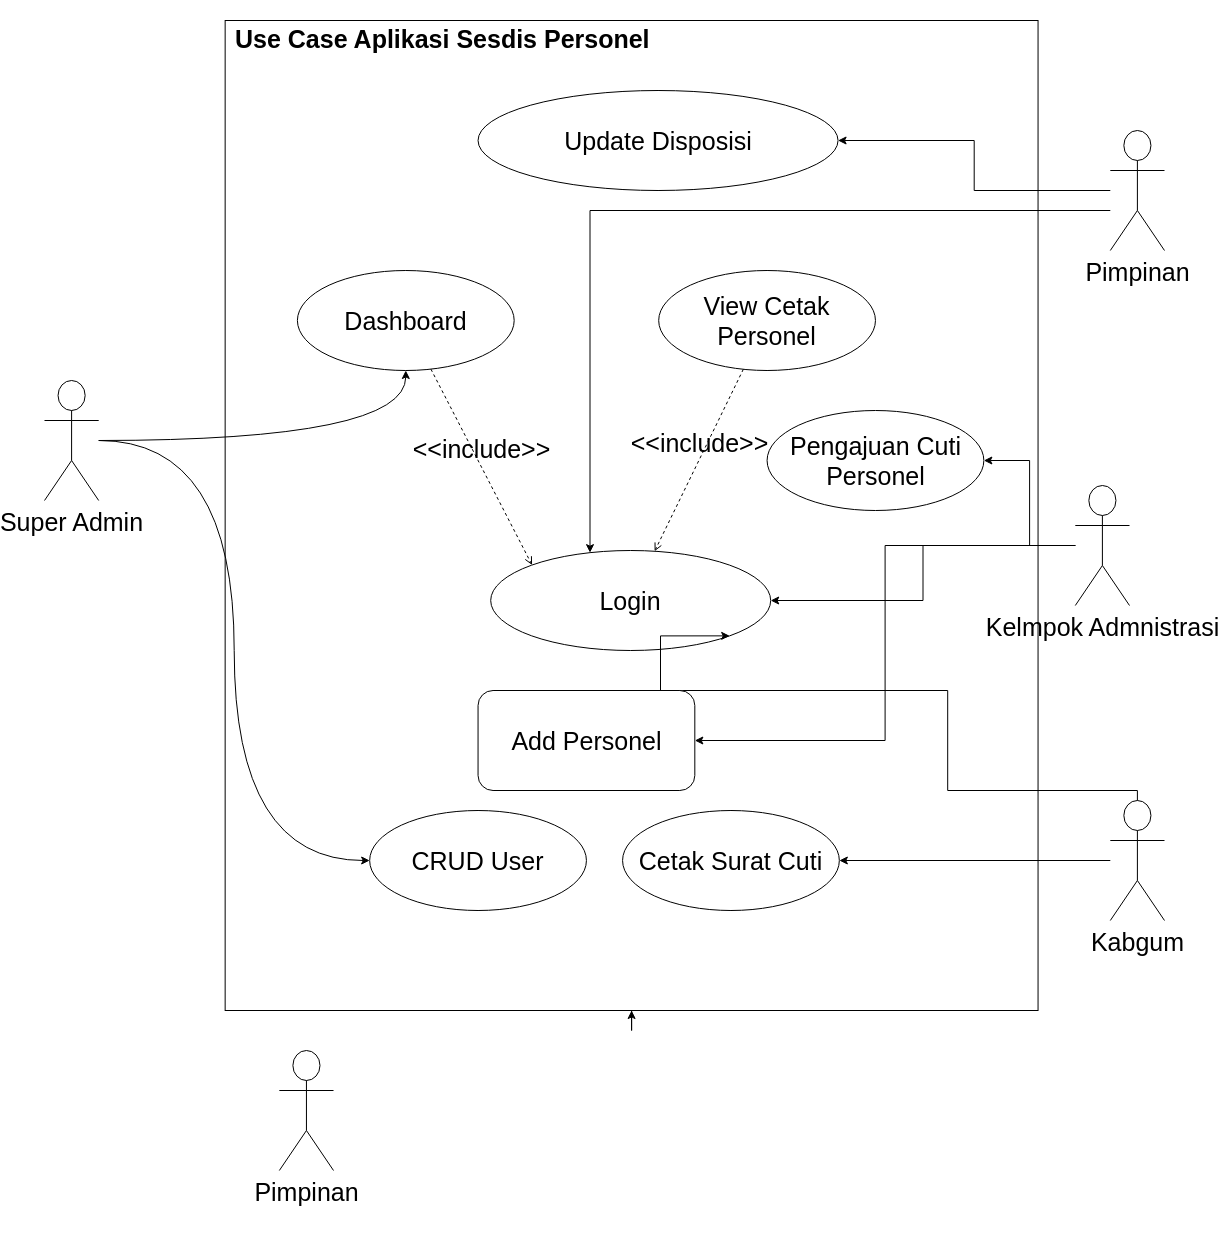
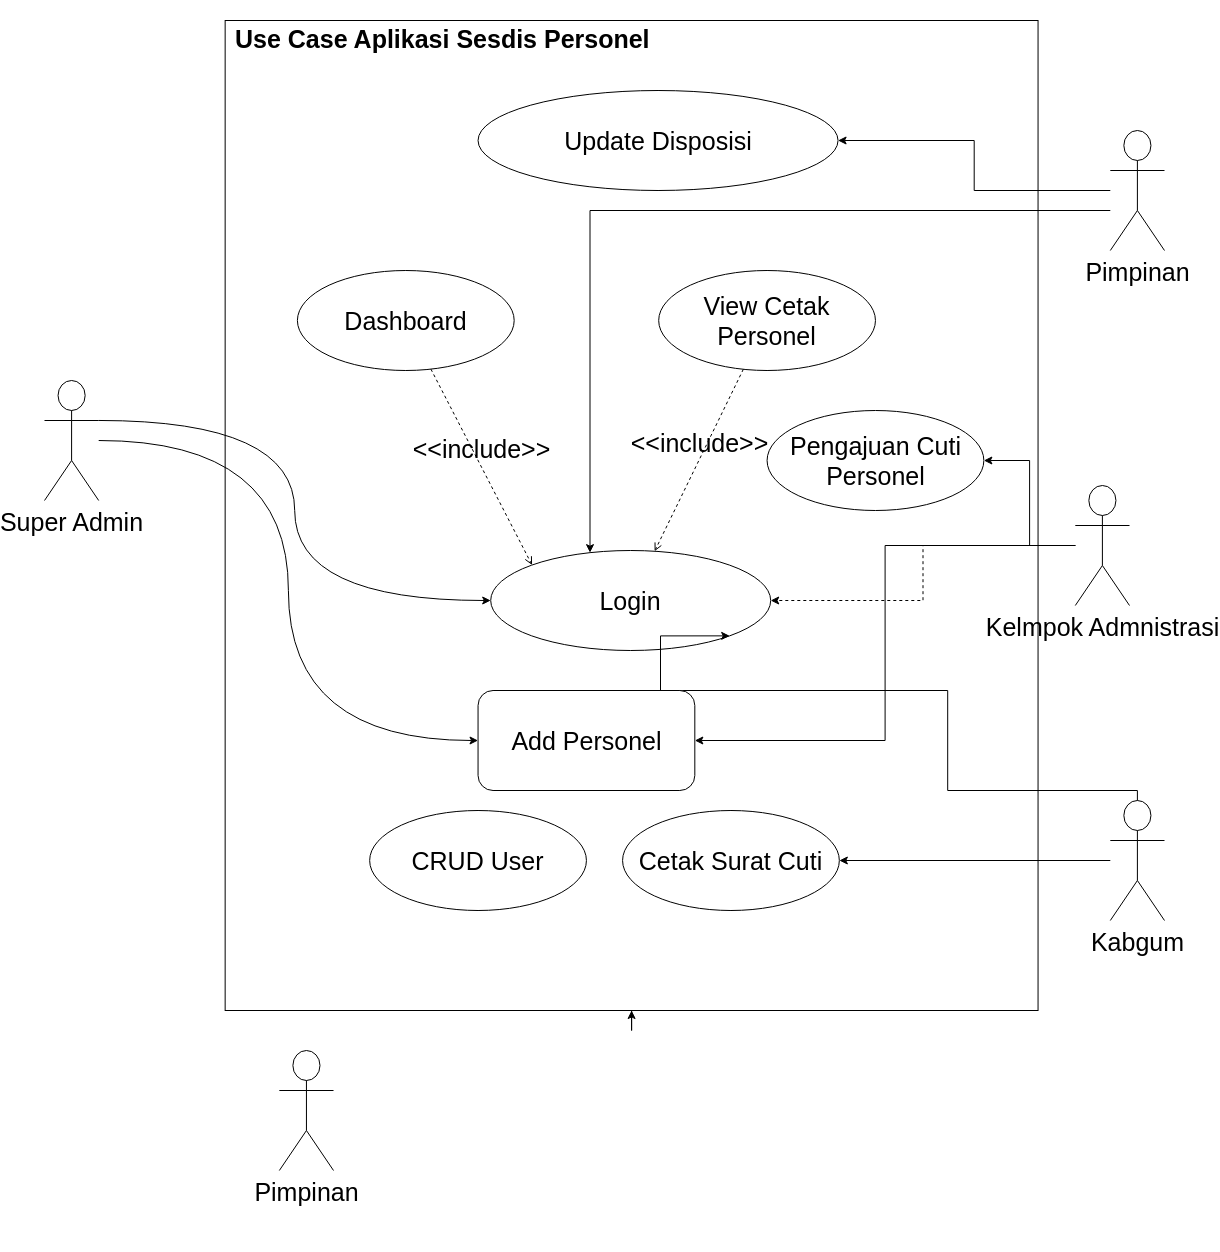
(269, 433) -> (289, 604)
none -> (294, 506)
(877, 601) -> (877, 601)
(235, 661) -> none
